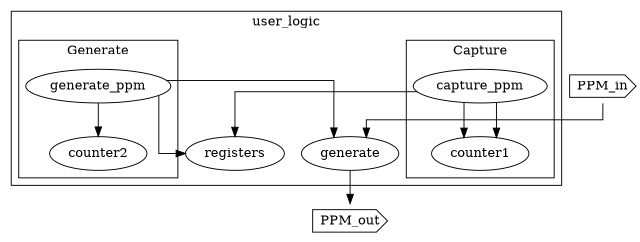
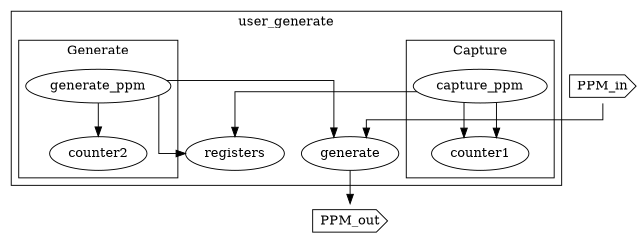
(286, 22) -> (286, 22)
